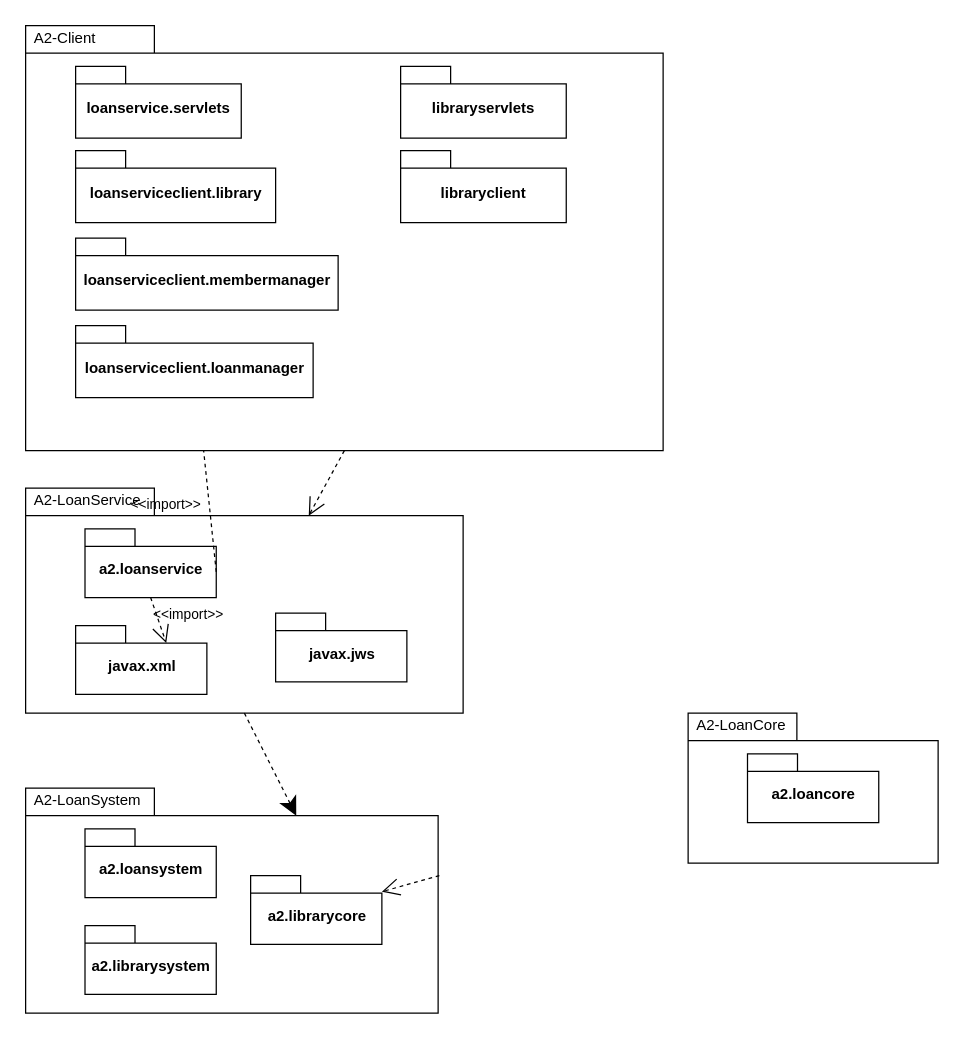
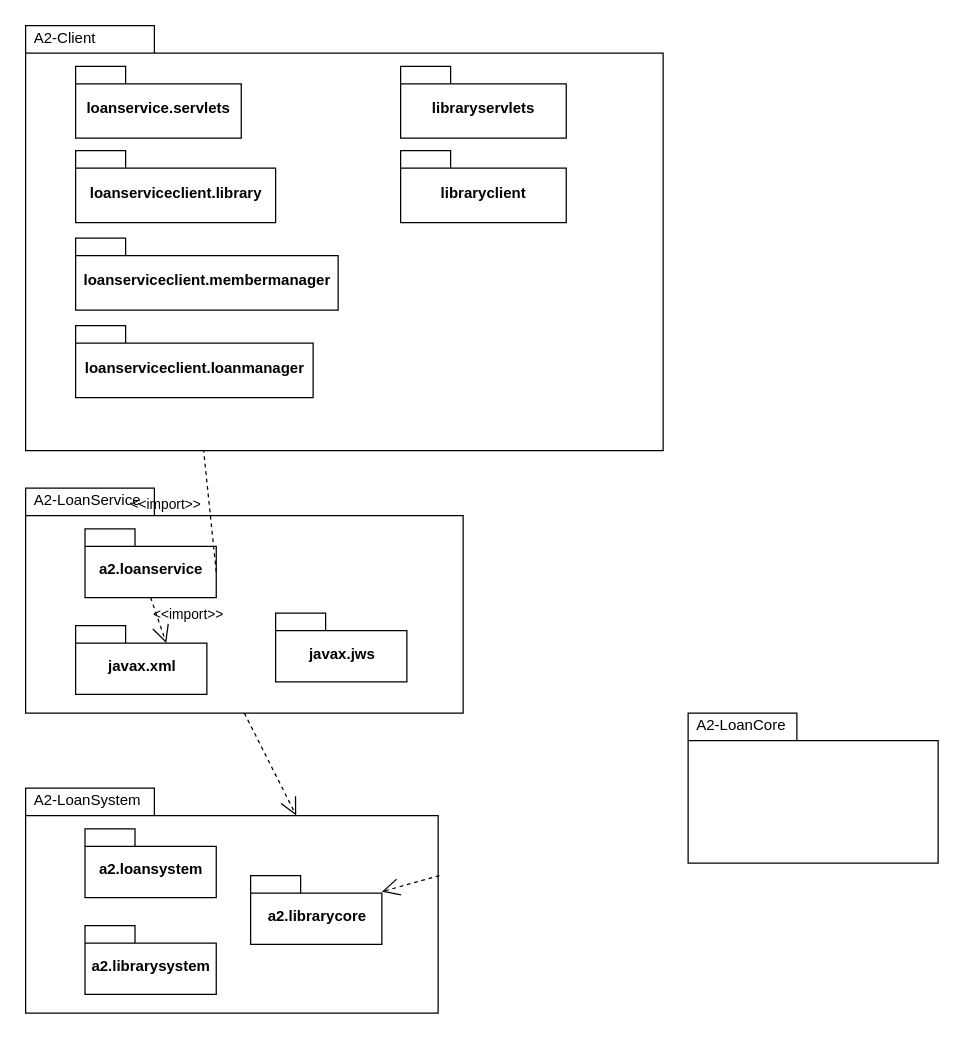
(327, 481) -> none
(813, 788) -> none
(289, 802) -> (291, 806)
